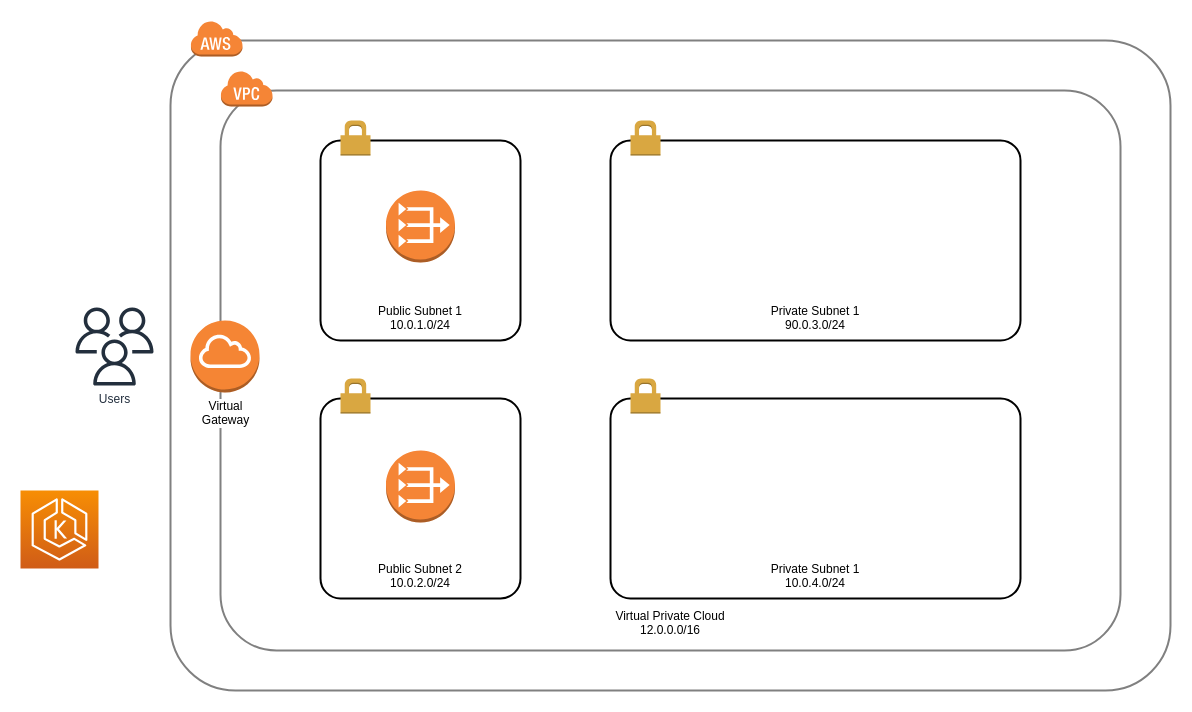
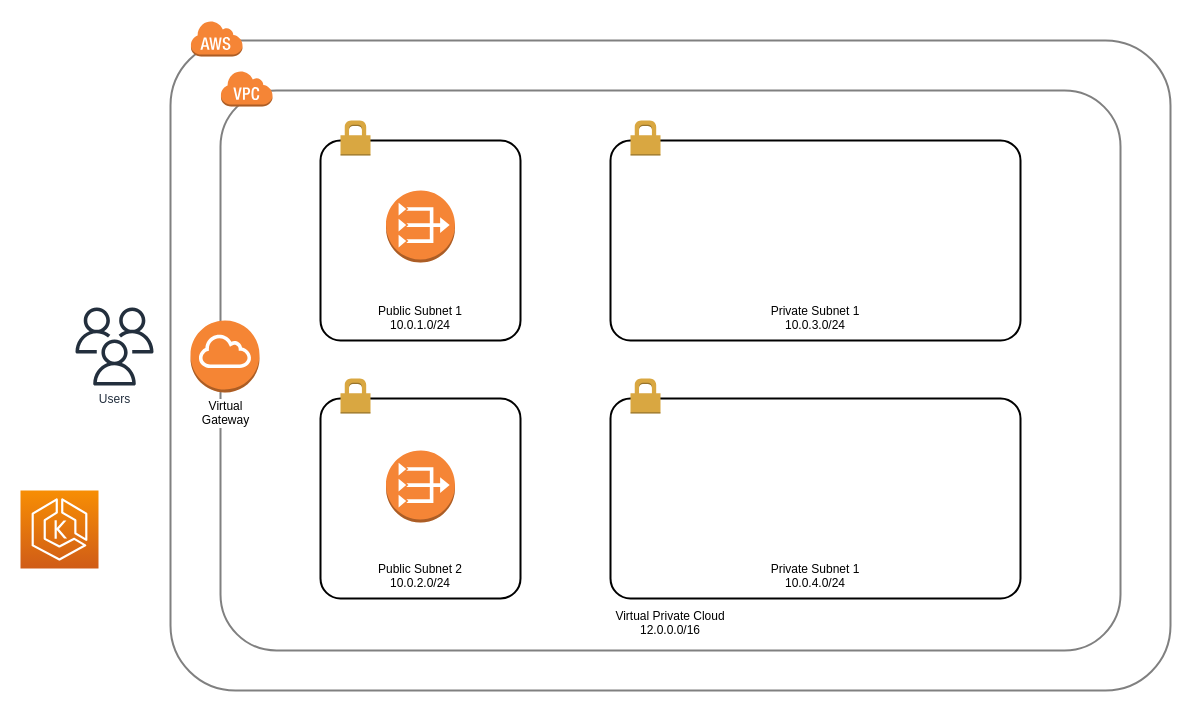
(815, 311) -> (815, 311)
